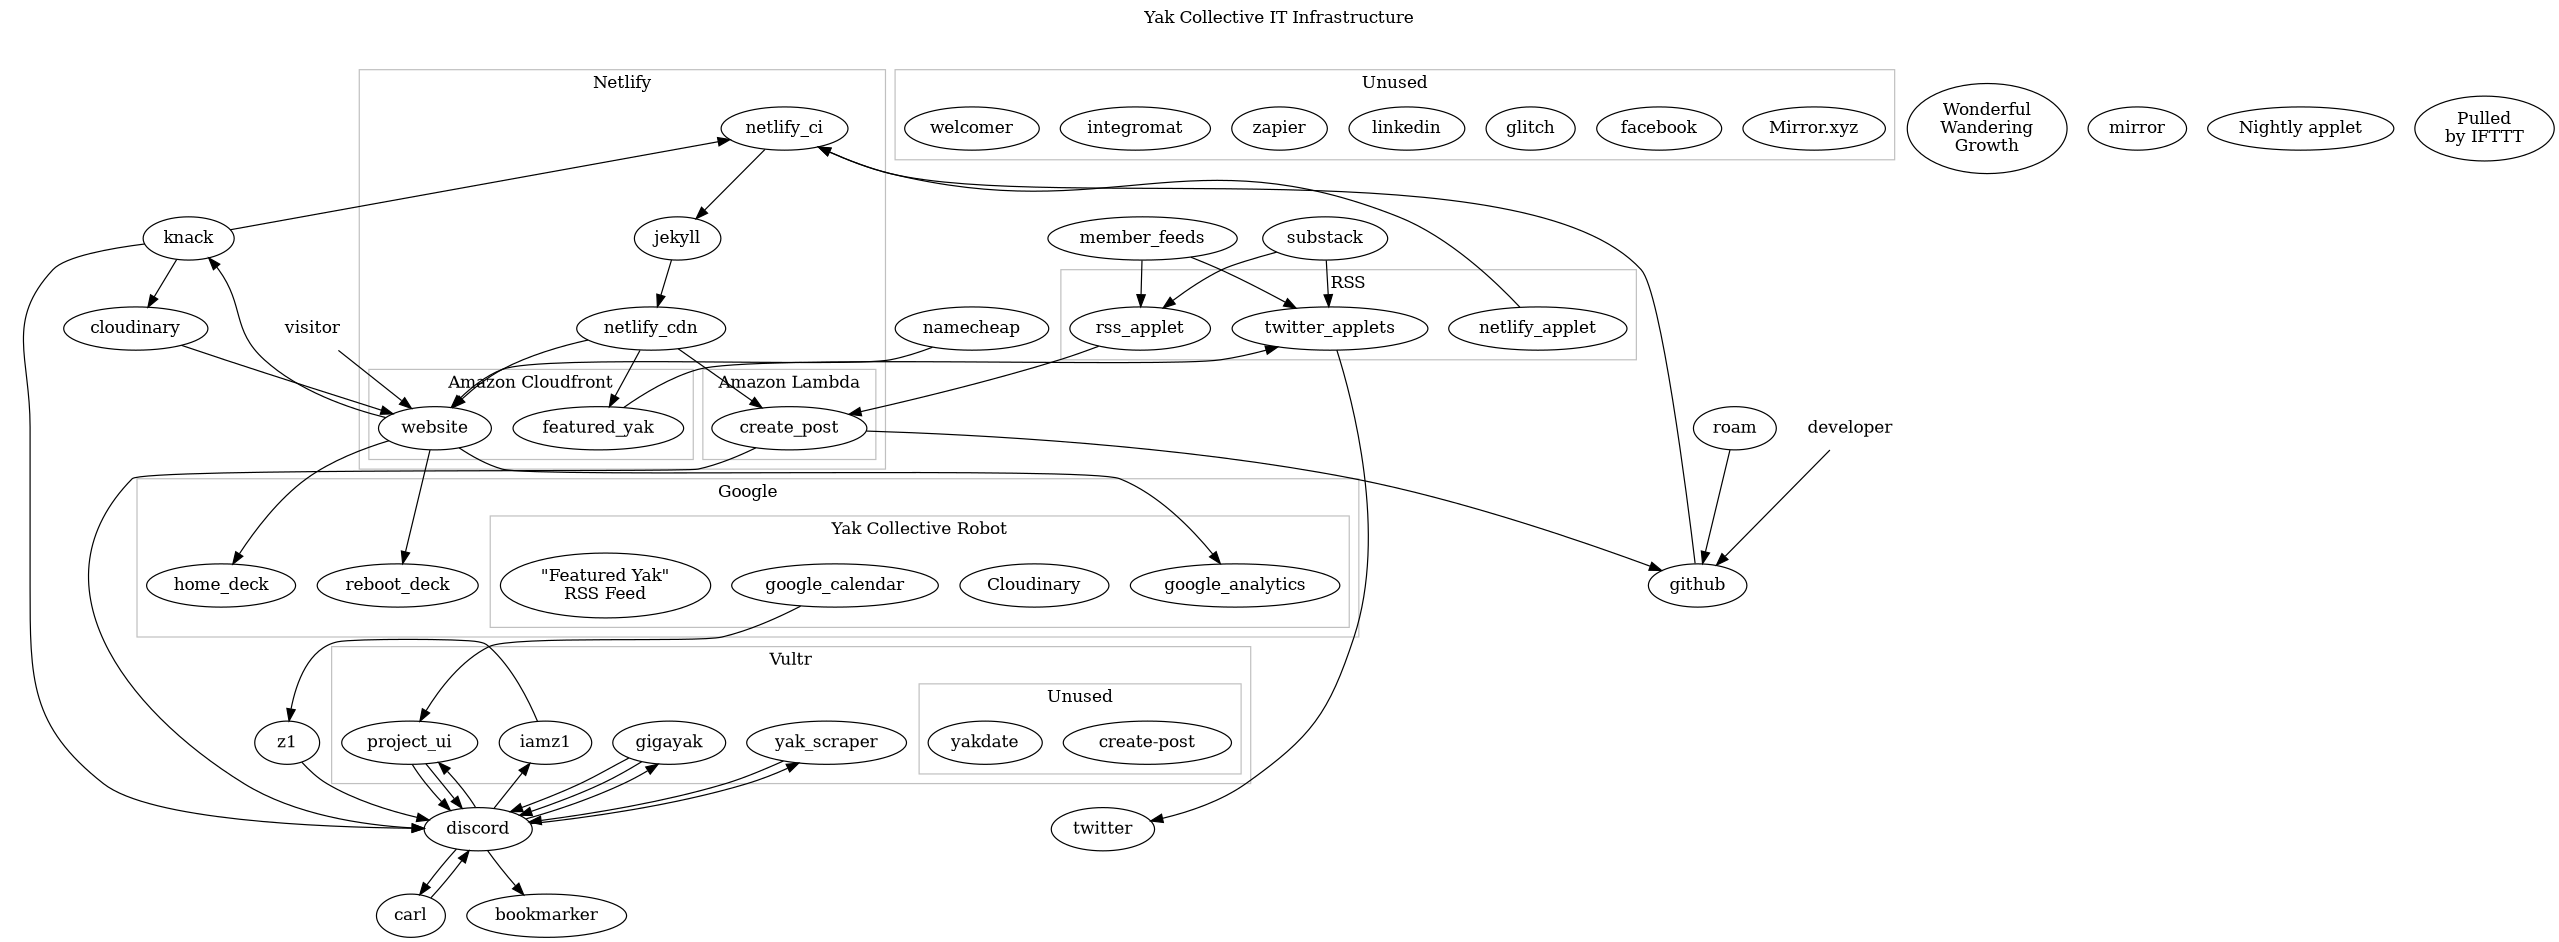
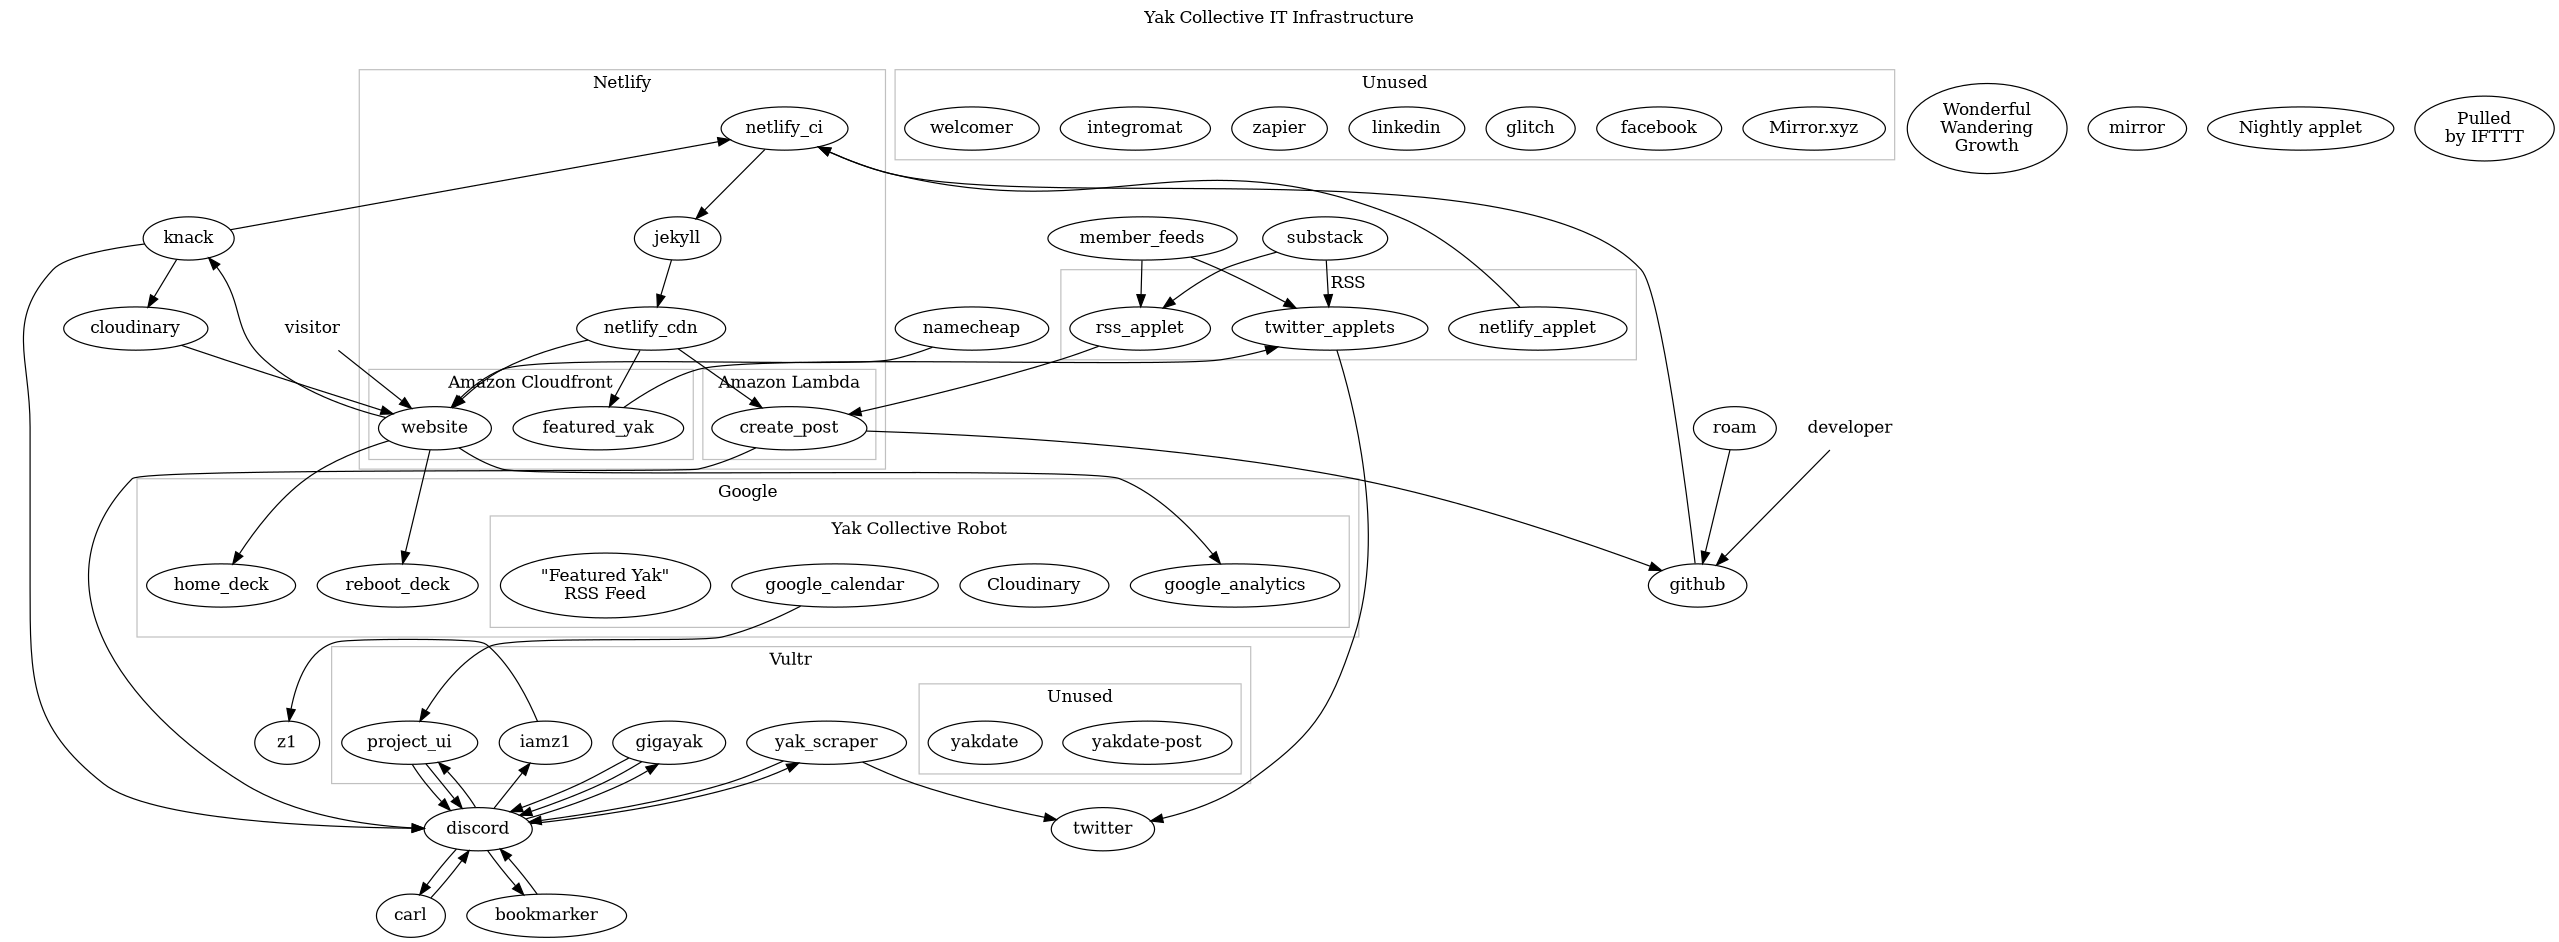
(1147, 743) -> (1147, 743)
none -> (952, 795)
(355, 798) -> (523, 876)
